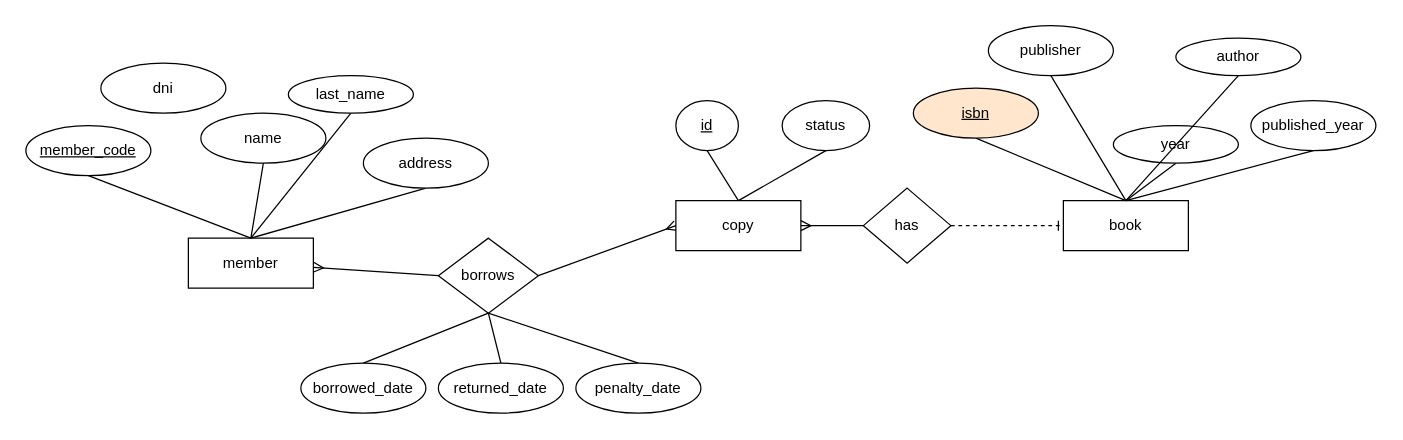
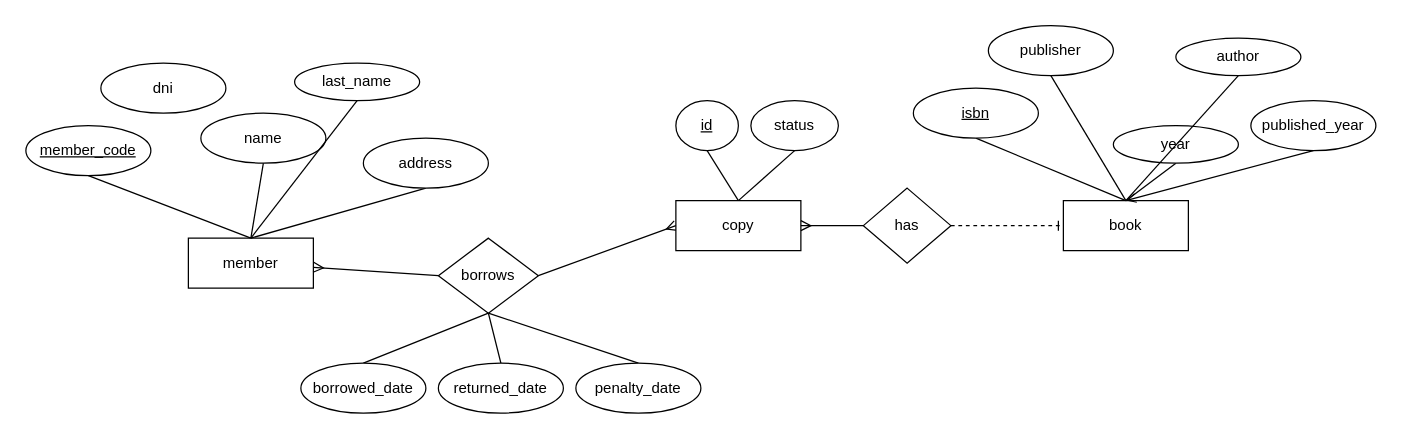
(351, 94) -> (357, 82)
(976, 113) -> (976, 113)
(826, 126) -> (794, 126)
(1131, 199) -> (1131, 199)
